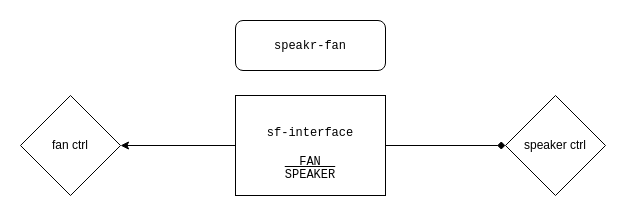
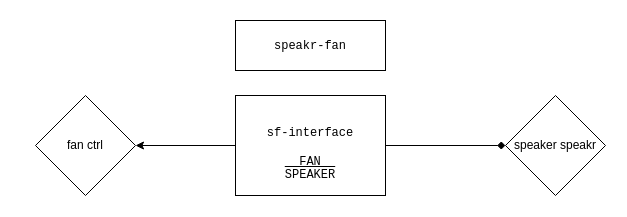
(311, 46) -> (311, 46)
(71, 146) -> (86, 146)
(556, 146) -> (556, 146)
